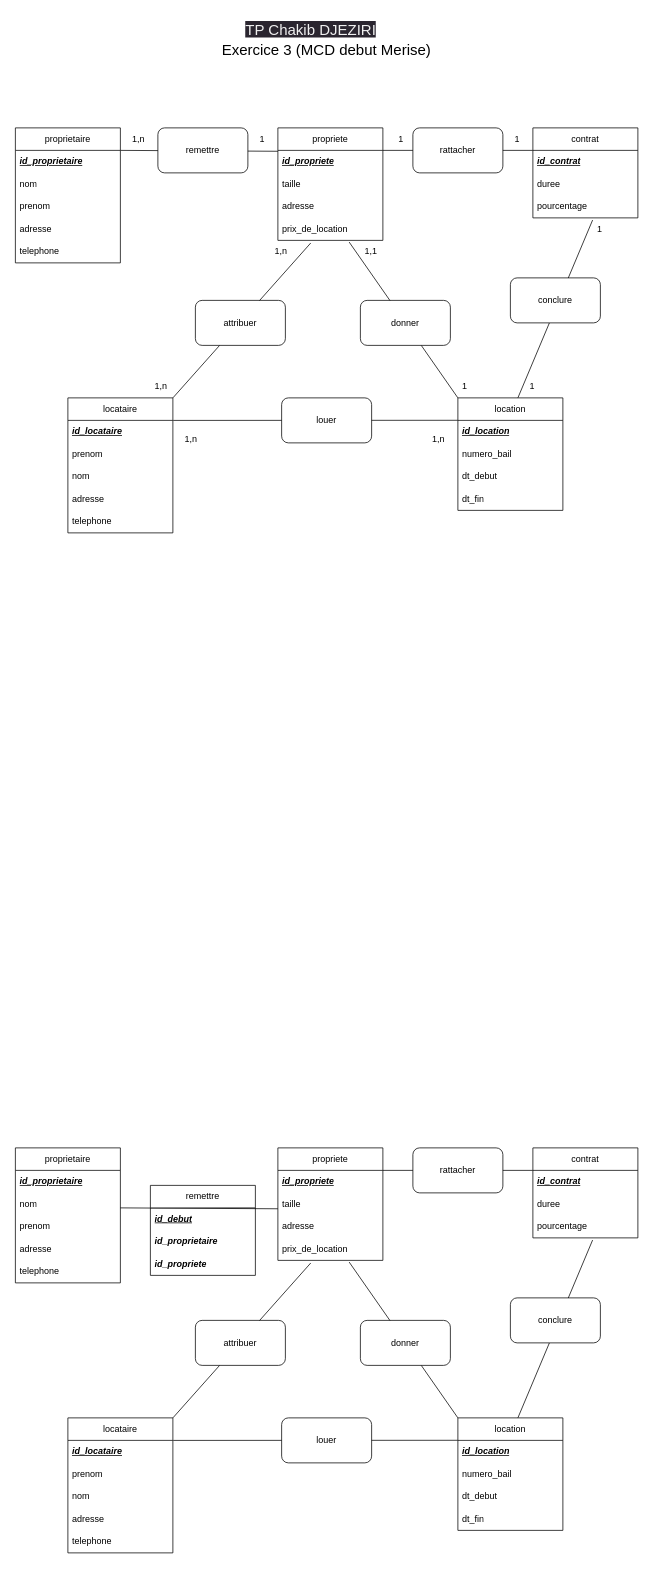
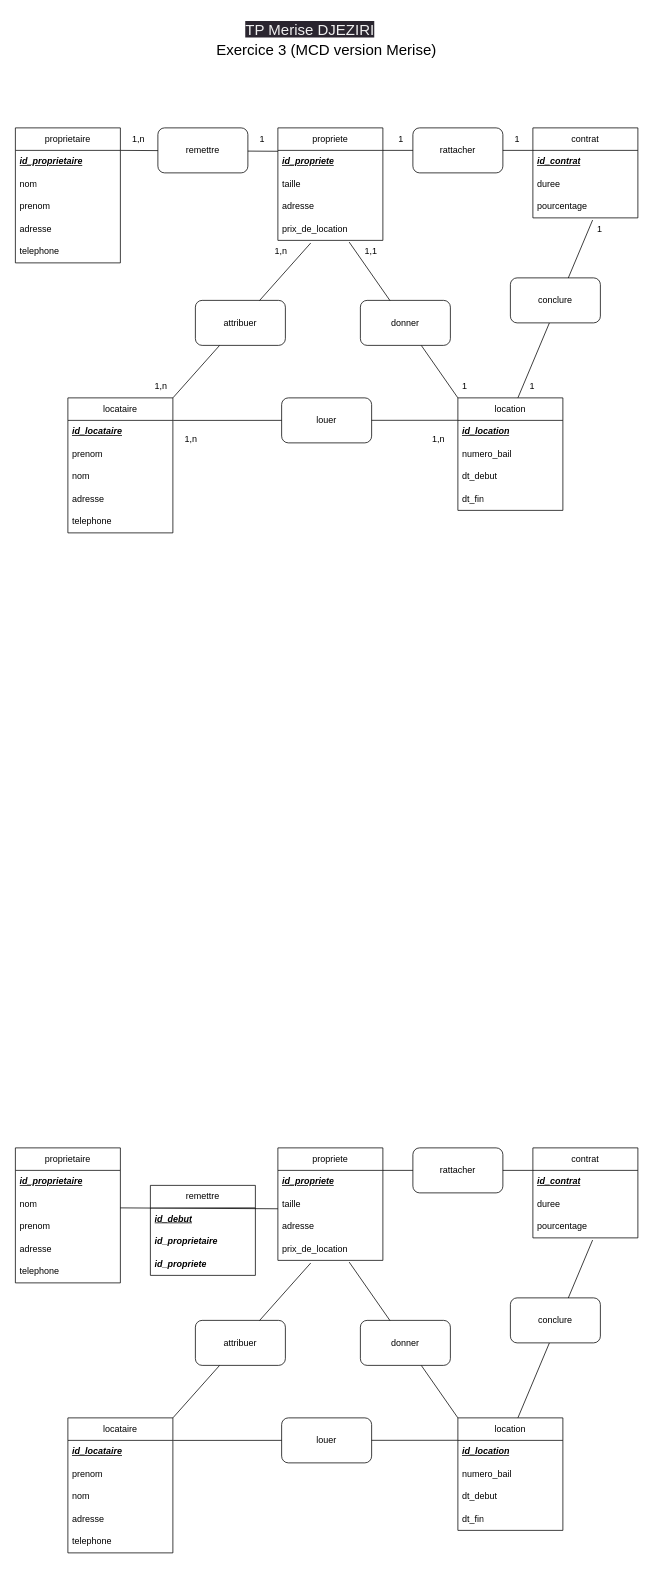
(285, 26) -> (285, 26)
(327, 49) -> (327, 49)
